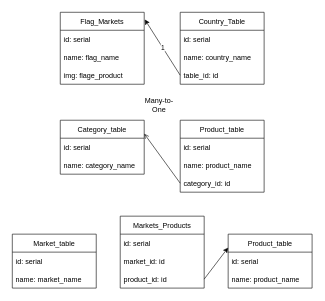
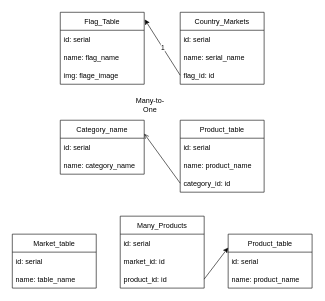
(102, 22) -> (102, 22)
(222, 22) -> (222, 22)
(218, 58) -> (214, 58)
(96, 76) -> (91, 76)
(203, 76) -> (201, 76)
(159, 105) -> (150, 105)
(102, 130) -> (102, 130)
(162, 226) -> (162, 226)
(48, 280) -> (45, 280)
